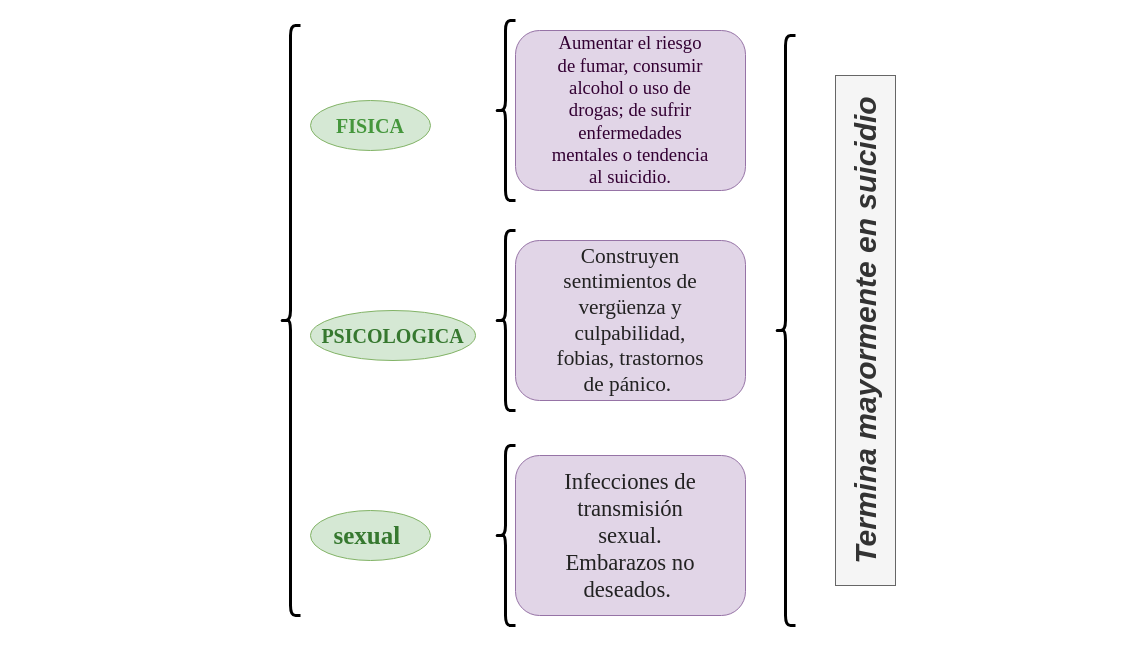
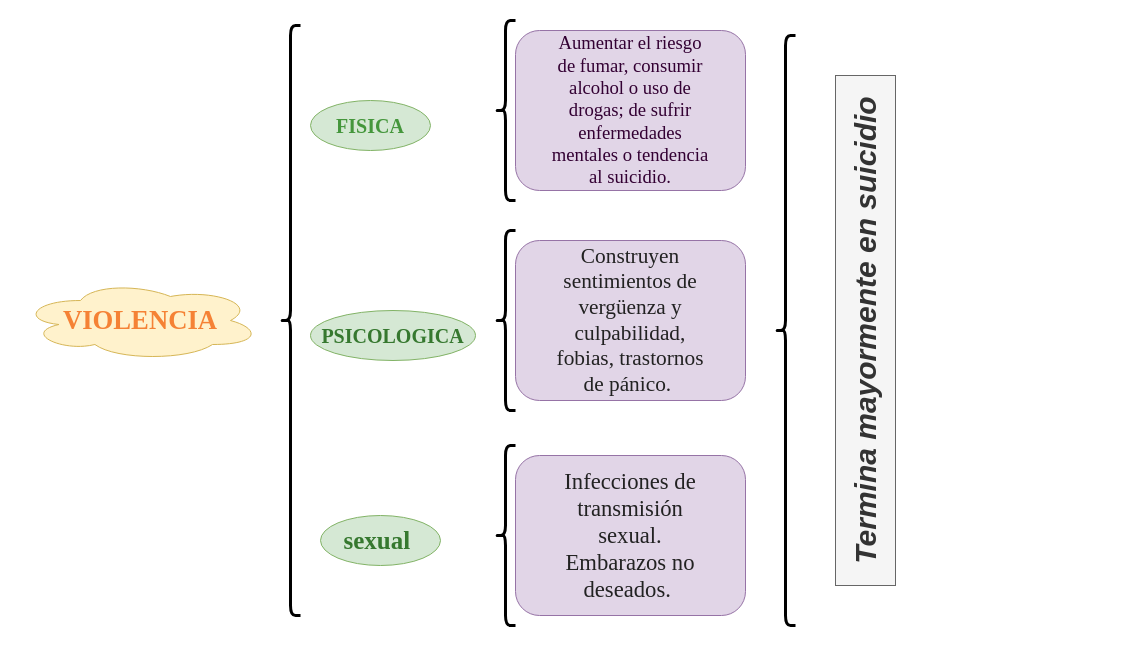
none -> (141, 321)
(371, 536) -> (381, 541)
